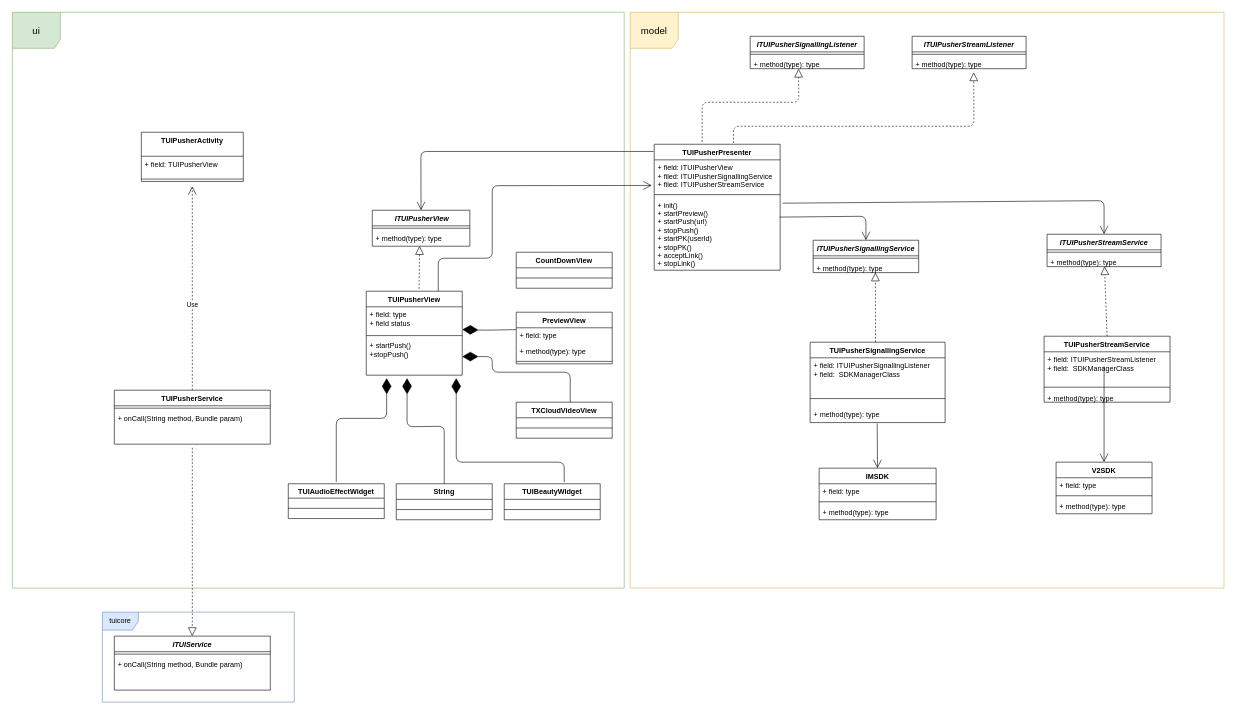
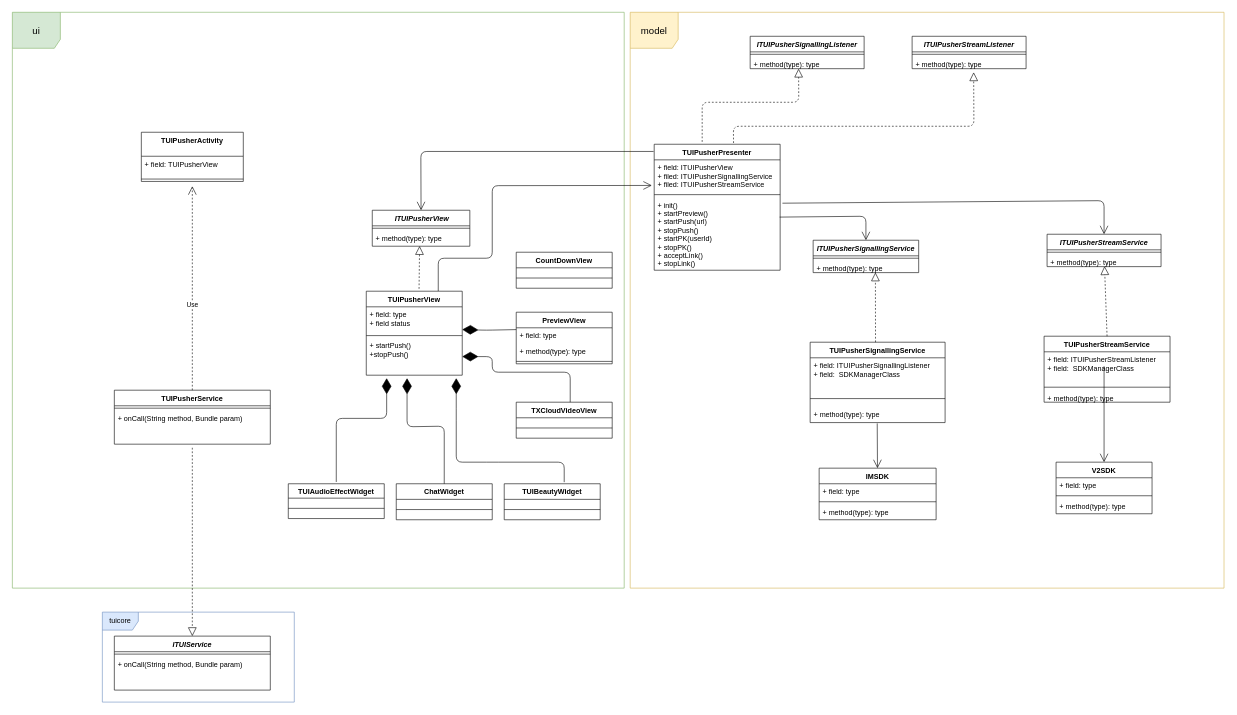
(444, 492) -> (444, 492)
